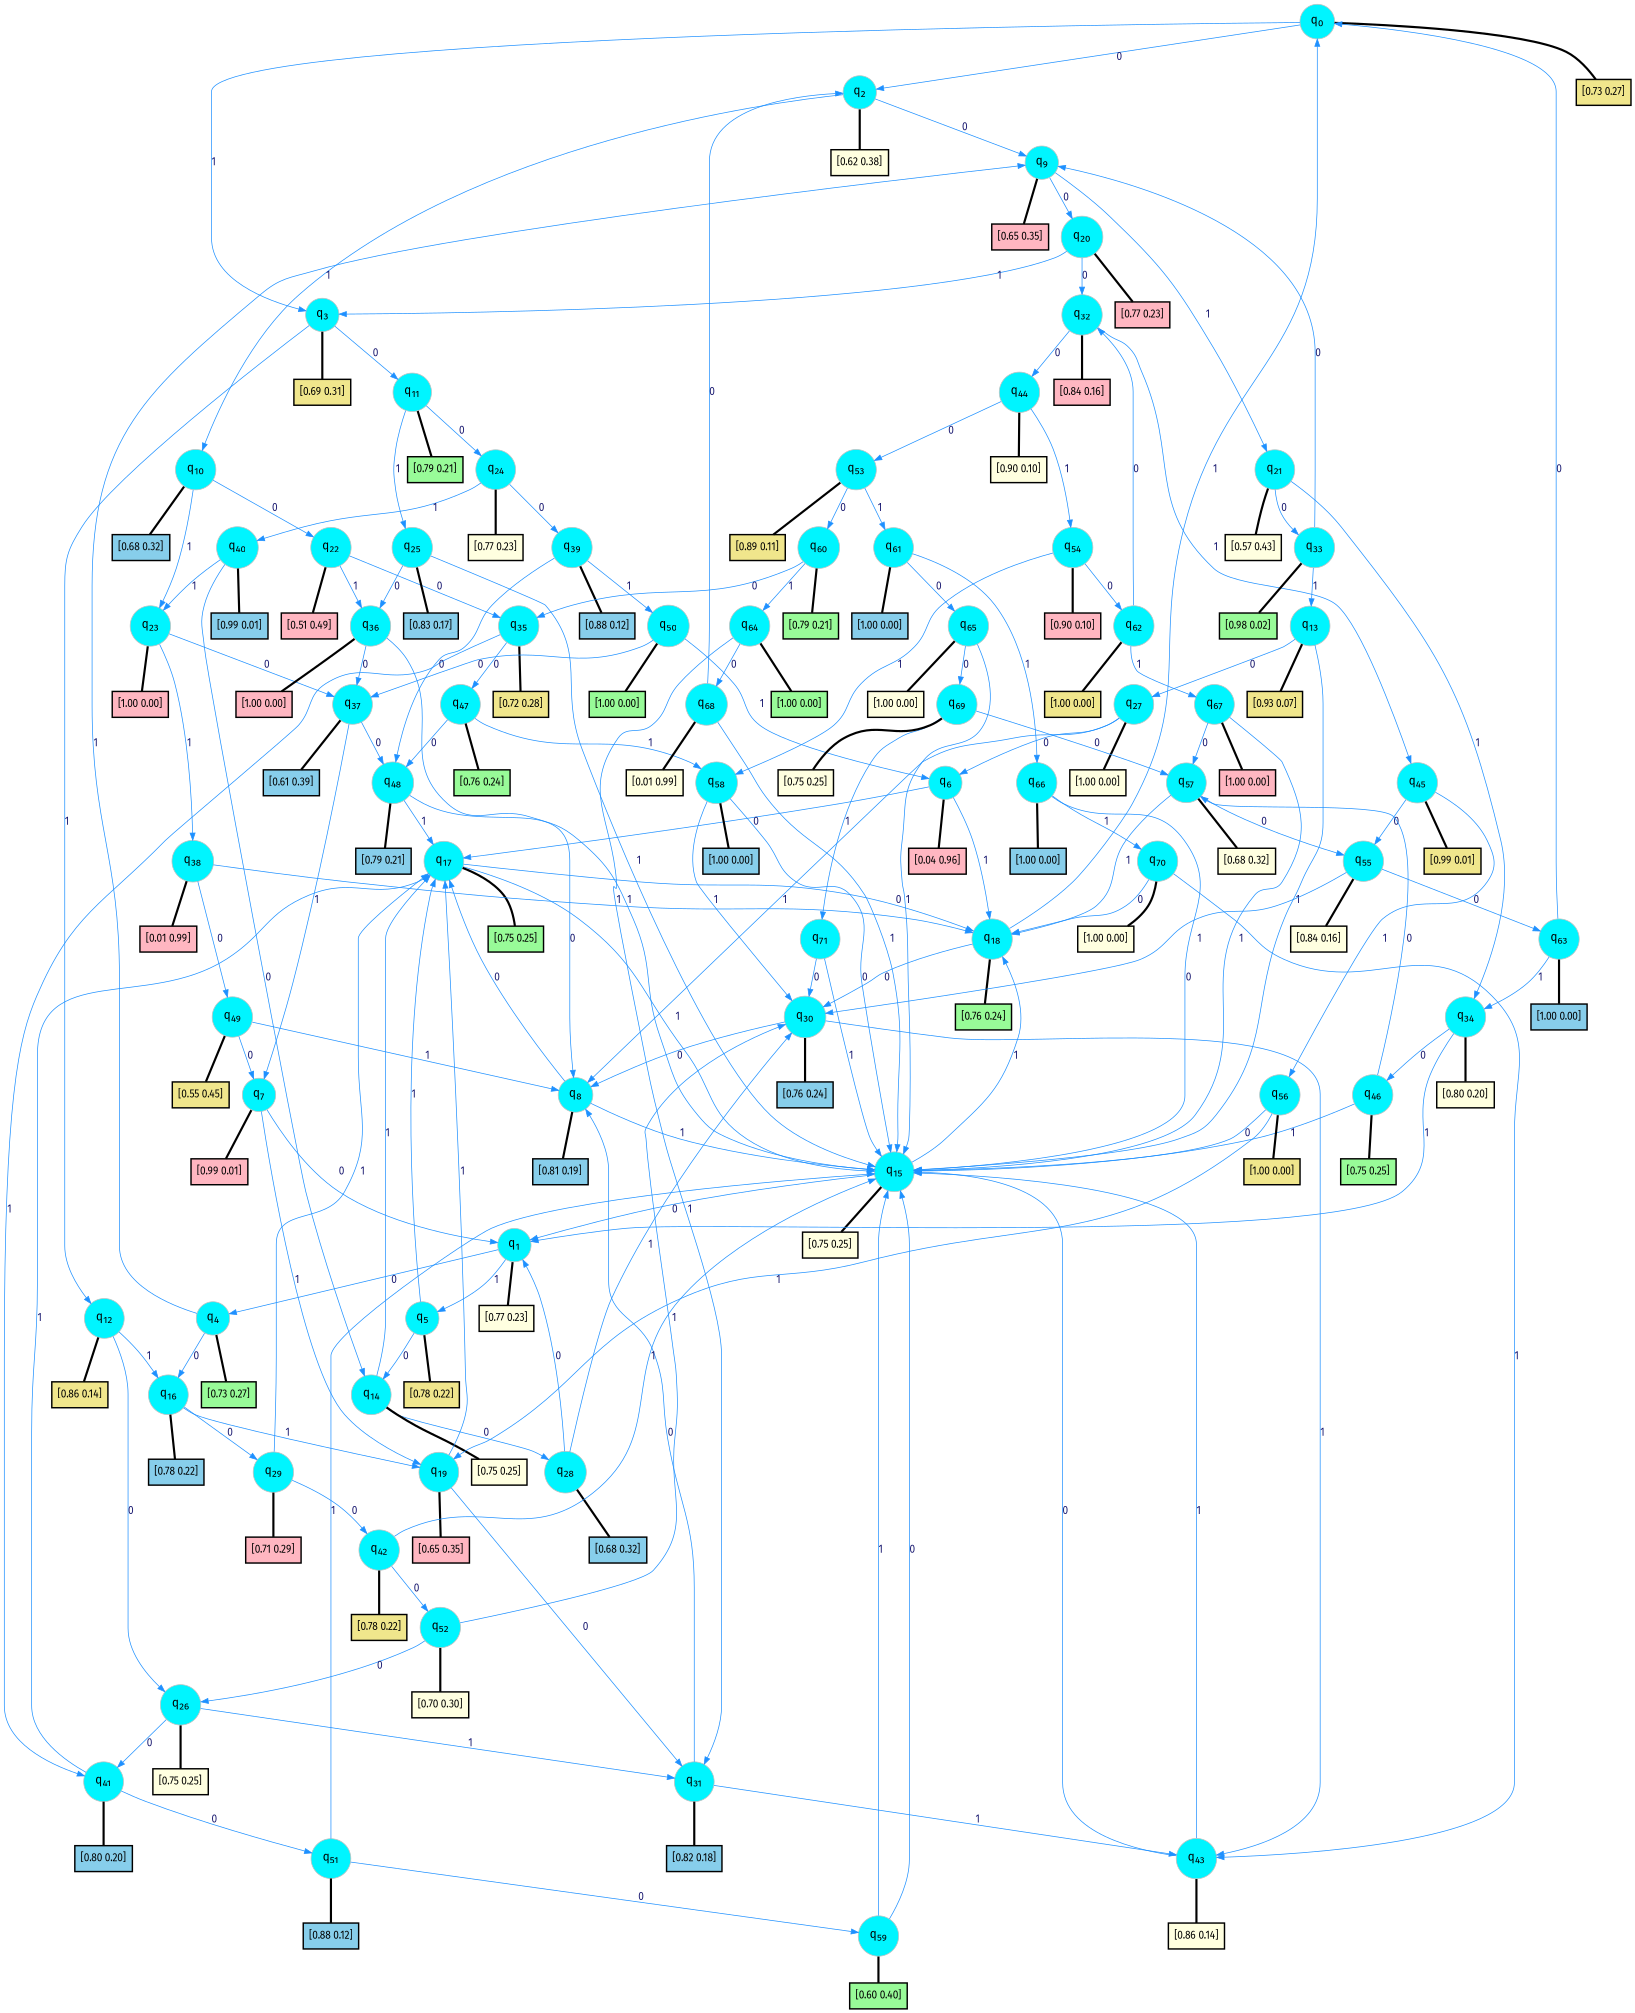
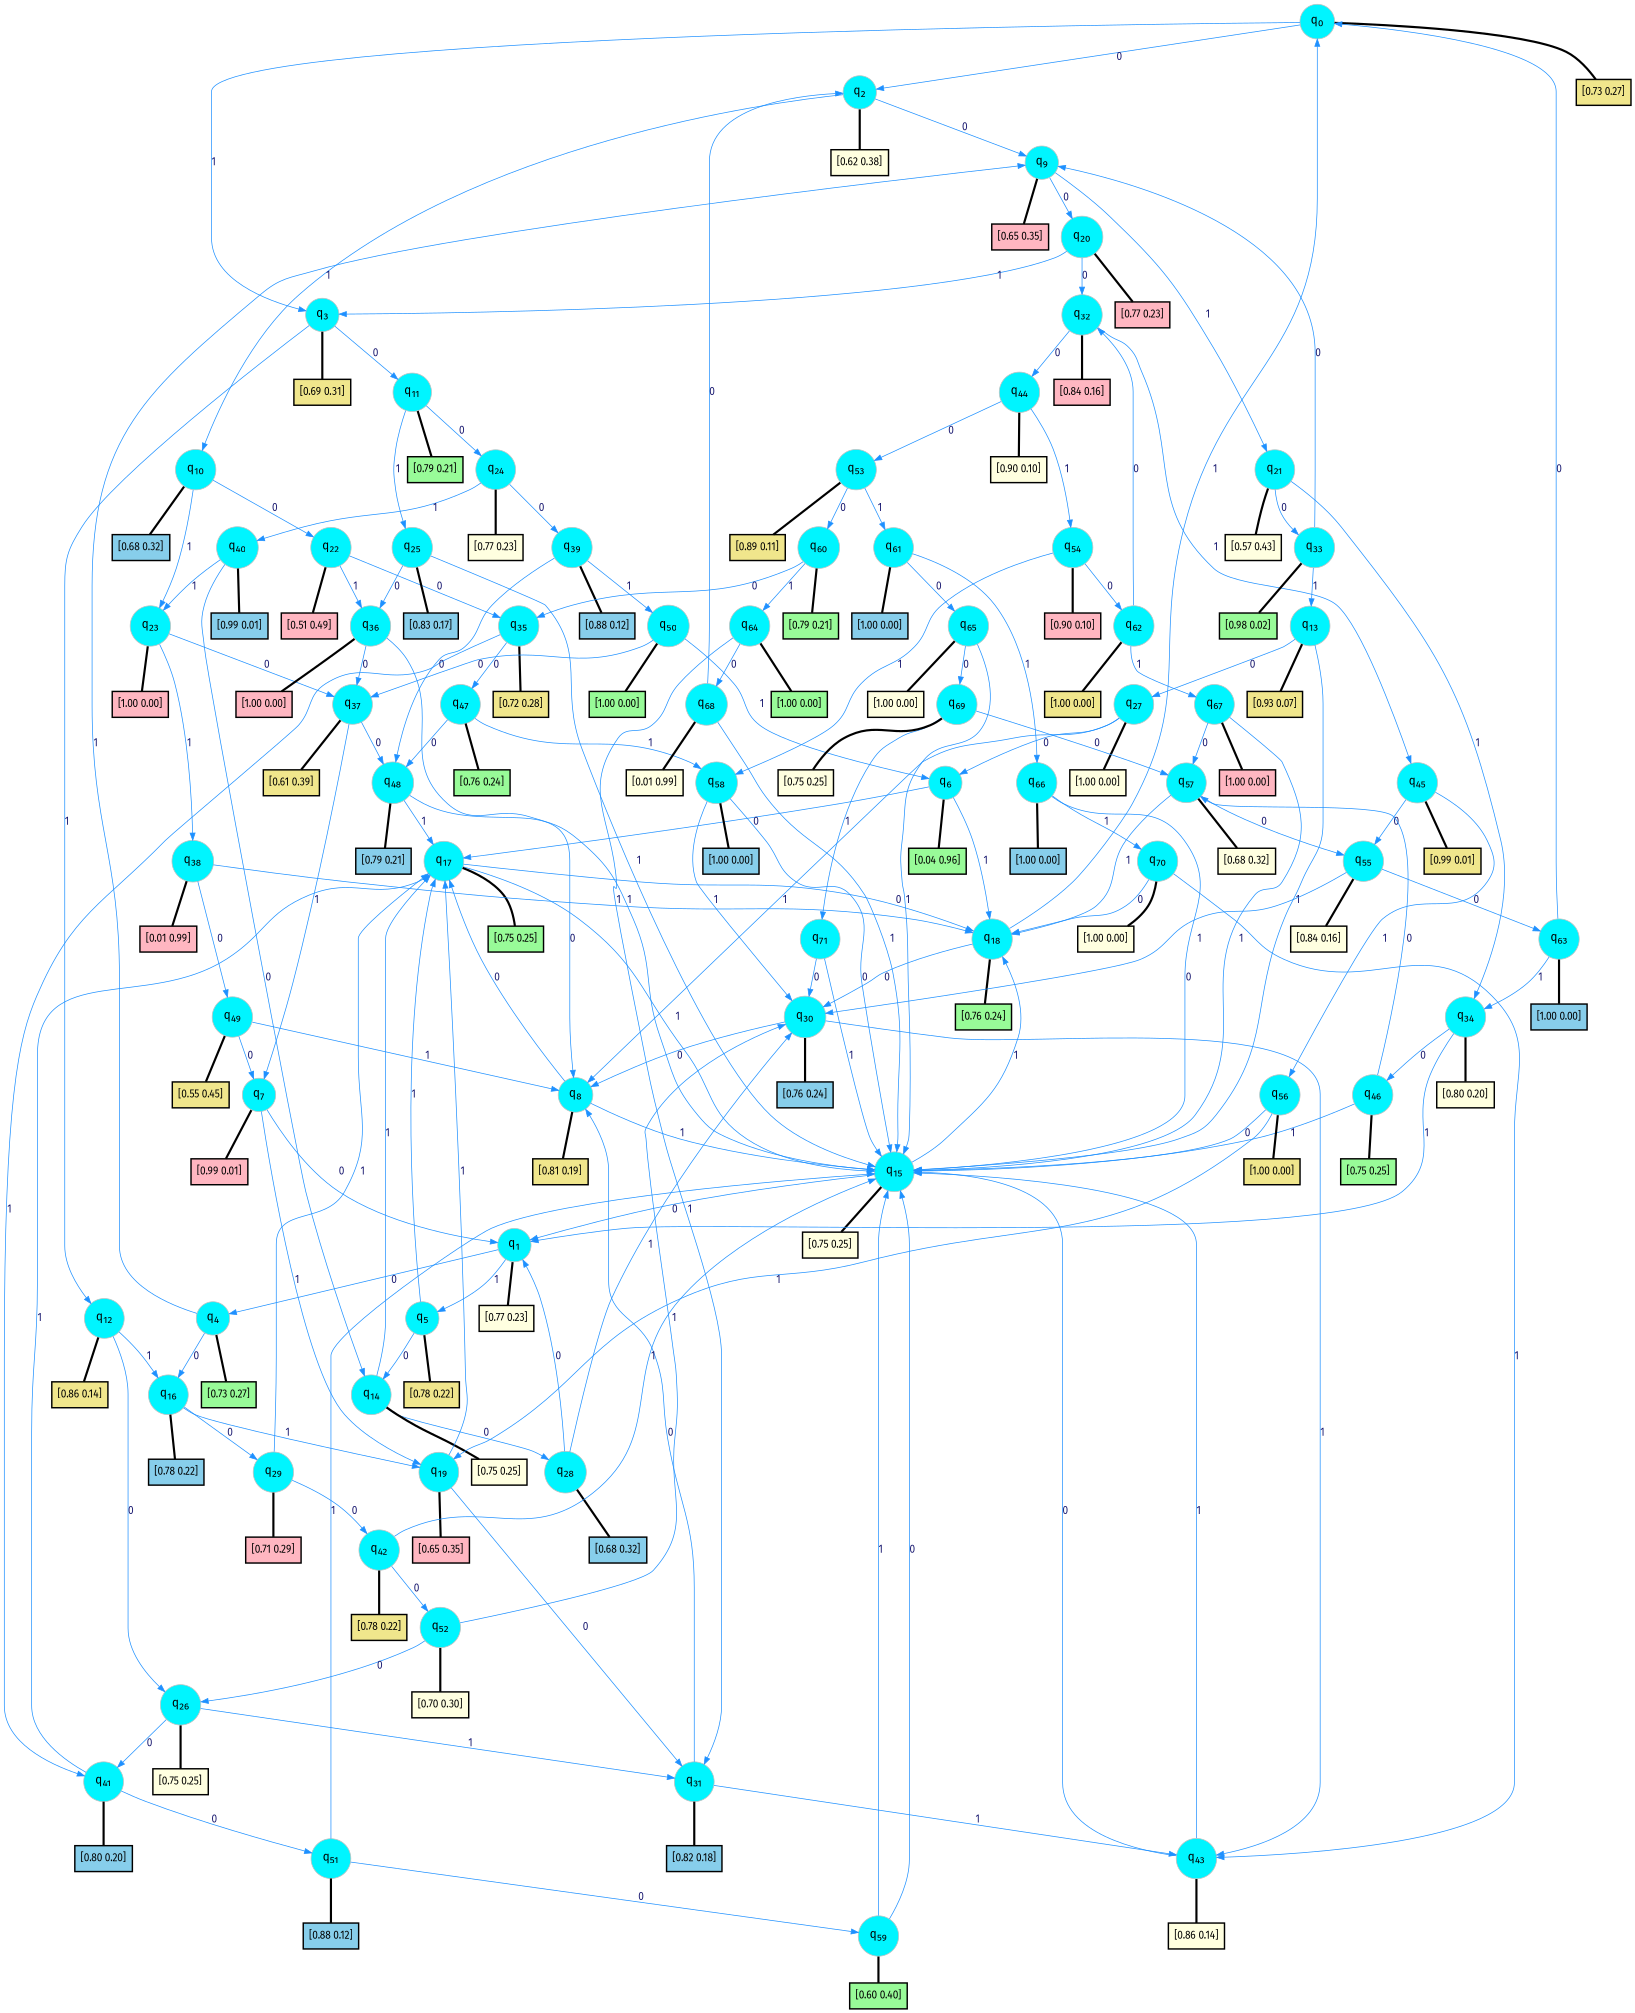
(291, 783) -> (291, 783)
(937, 861) -> (937, 861)
(560, 1172) -> (560, 1172)
